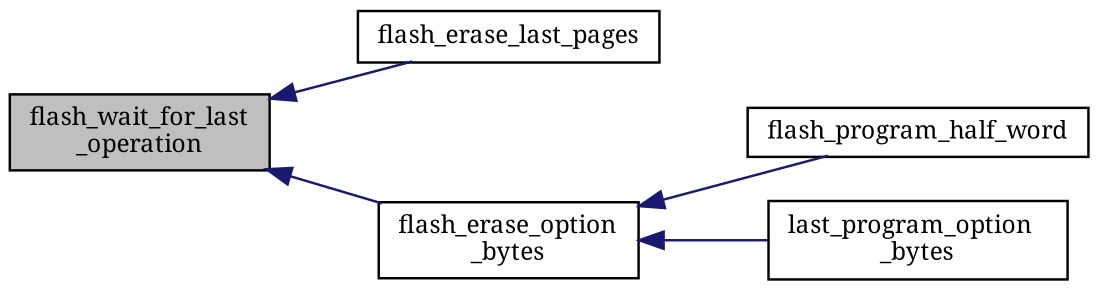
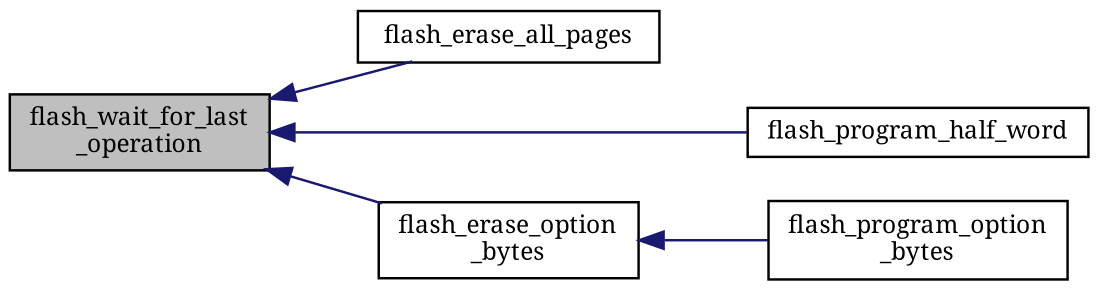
(509, 37) -> (509, 37)
(746, 178) -> (521, 132)
(918, 240) -> (918, 240)
